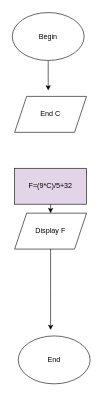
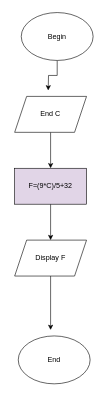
(48, 36) -> (57, 36)
none -> (51, 148)
(51, 231) -> (51, 258)
